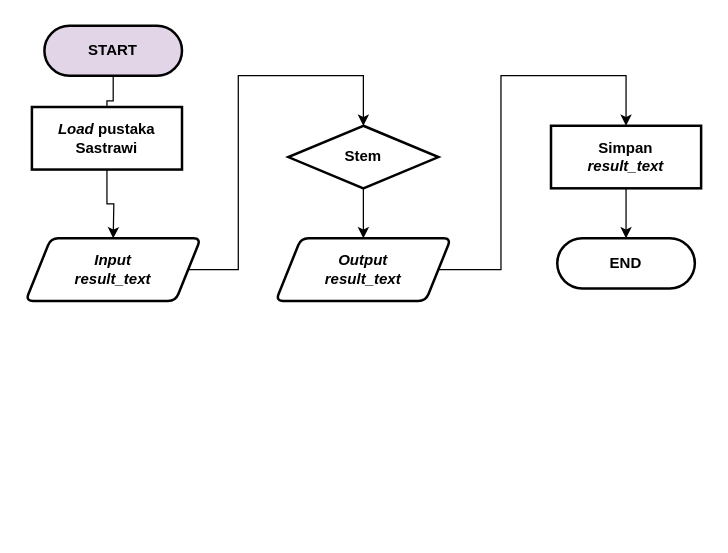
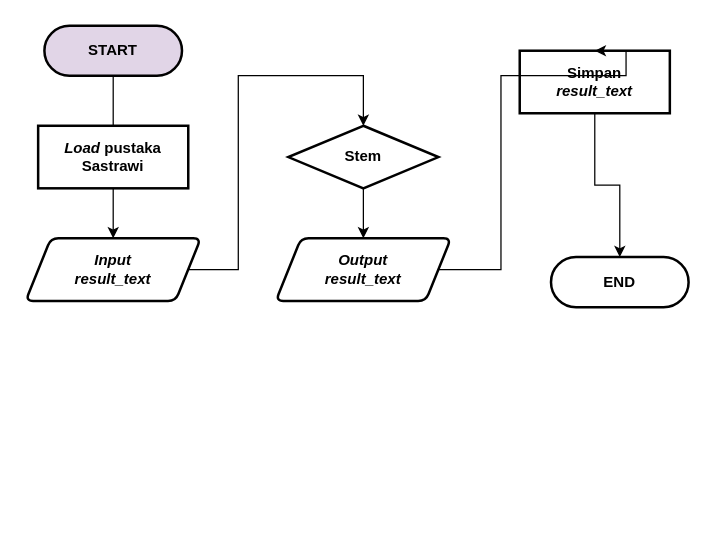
(107, 138) -> (113, 157)
(626, 157) -> (594, 82)
(626, 263) -> (619, 282)
